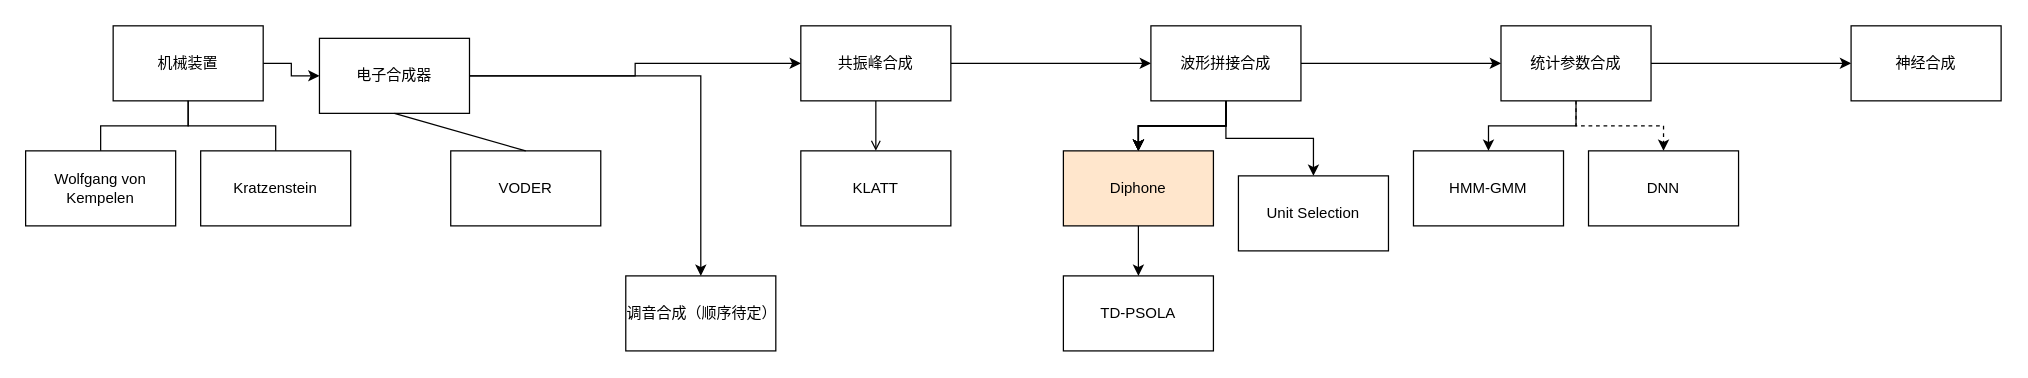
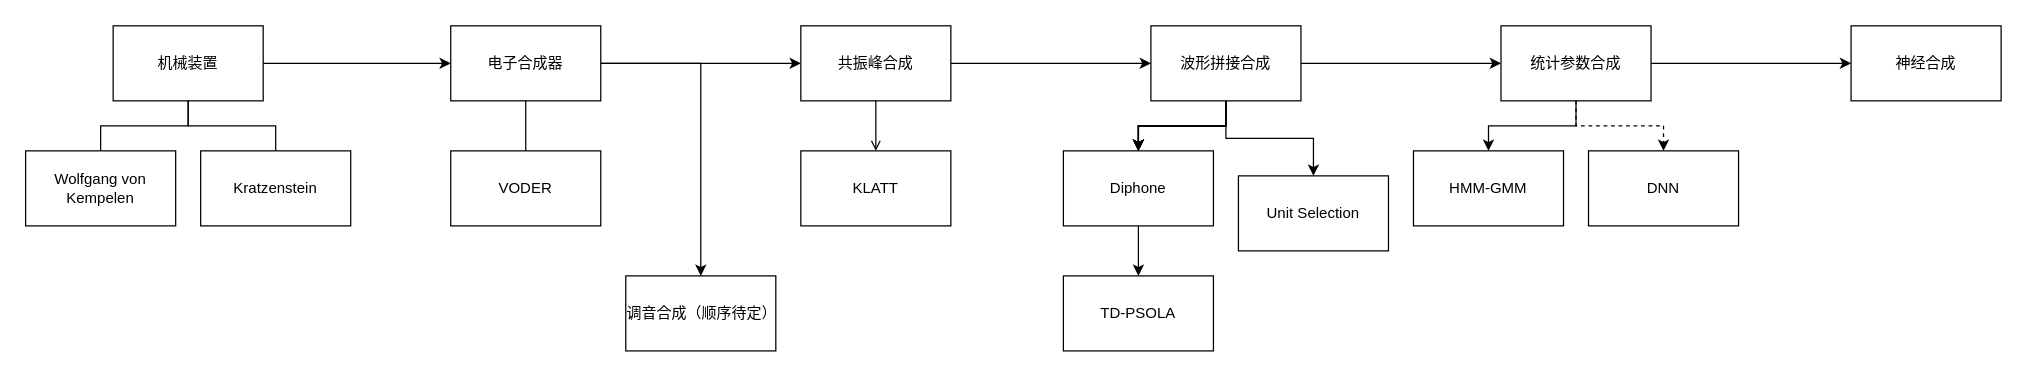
(394, 76) -> (526, 63)
(1138, 188) -> (1138, 188)
